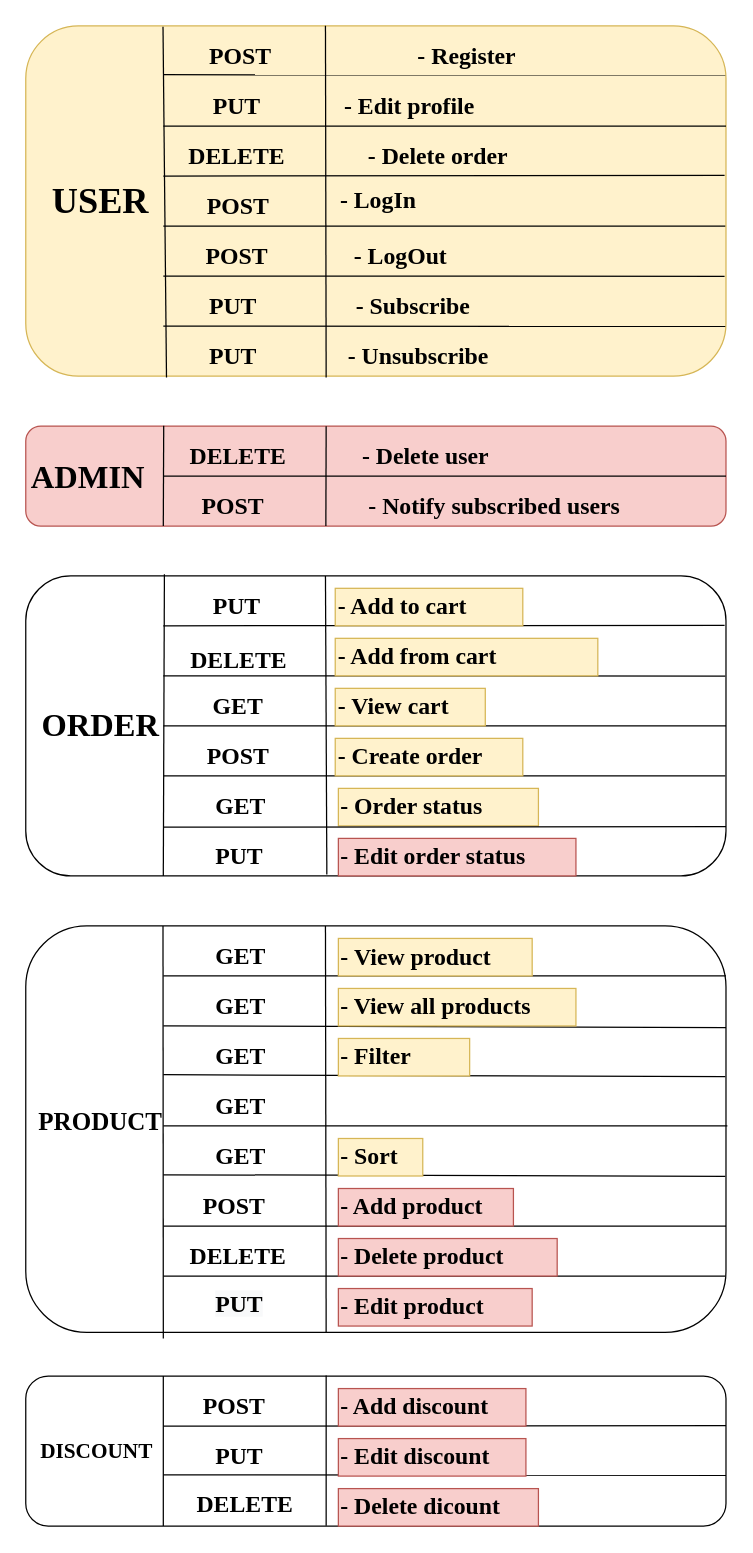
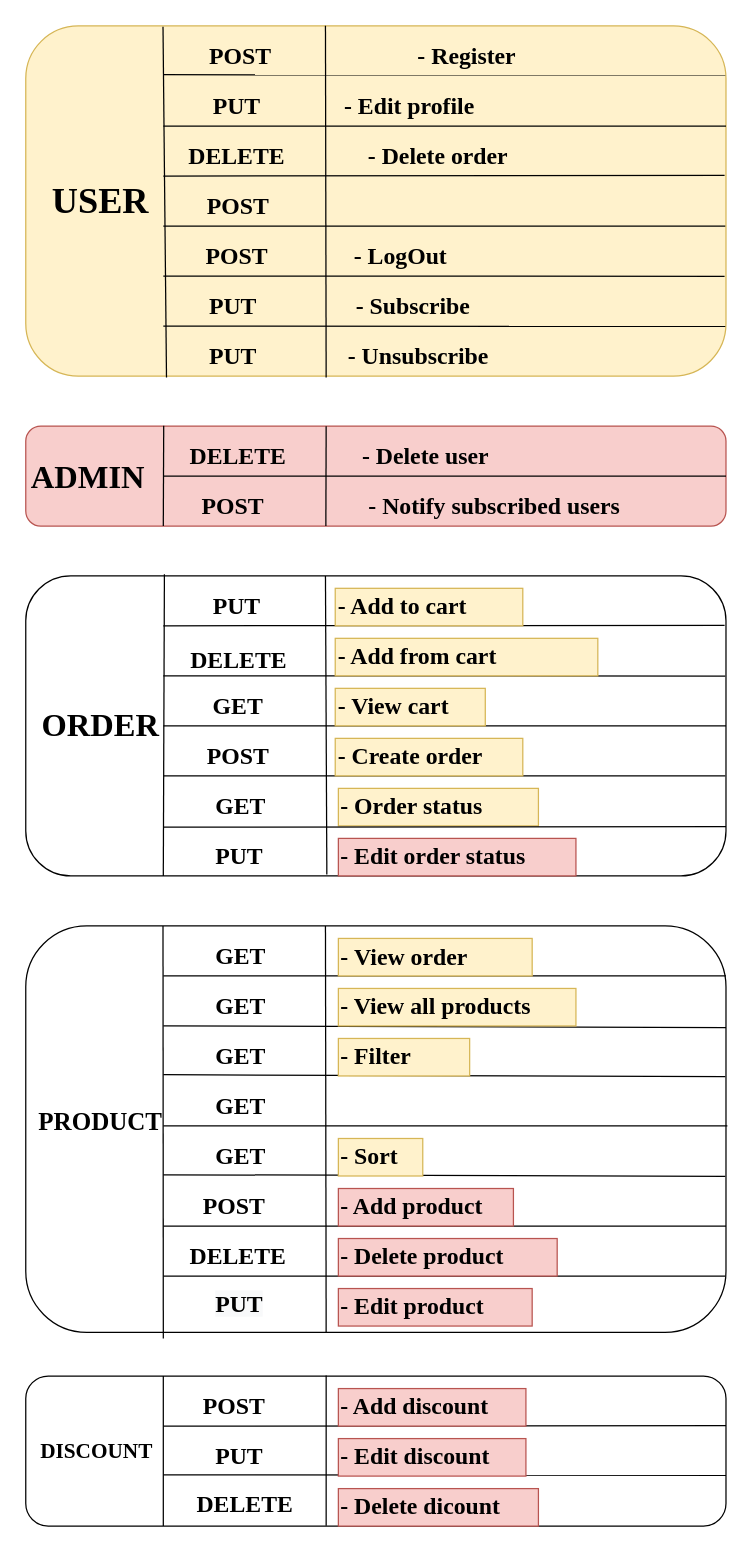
(457, 201) -> none
(432, 957) -> (418, 957)
